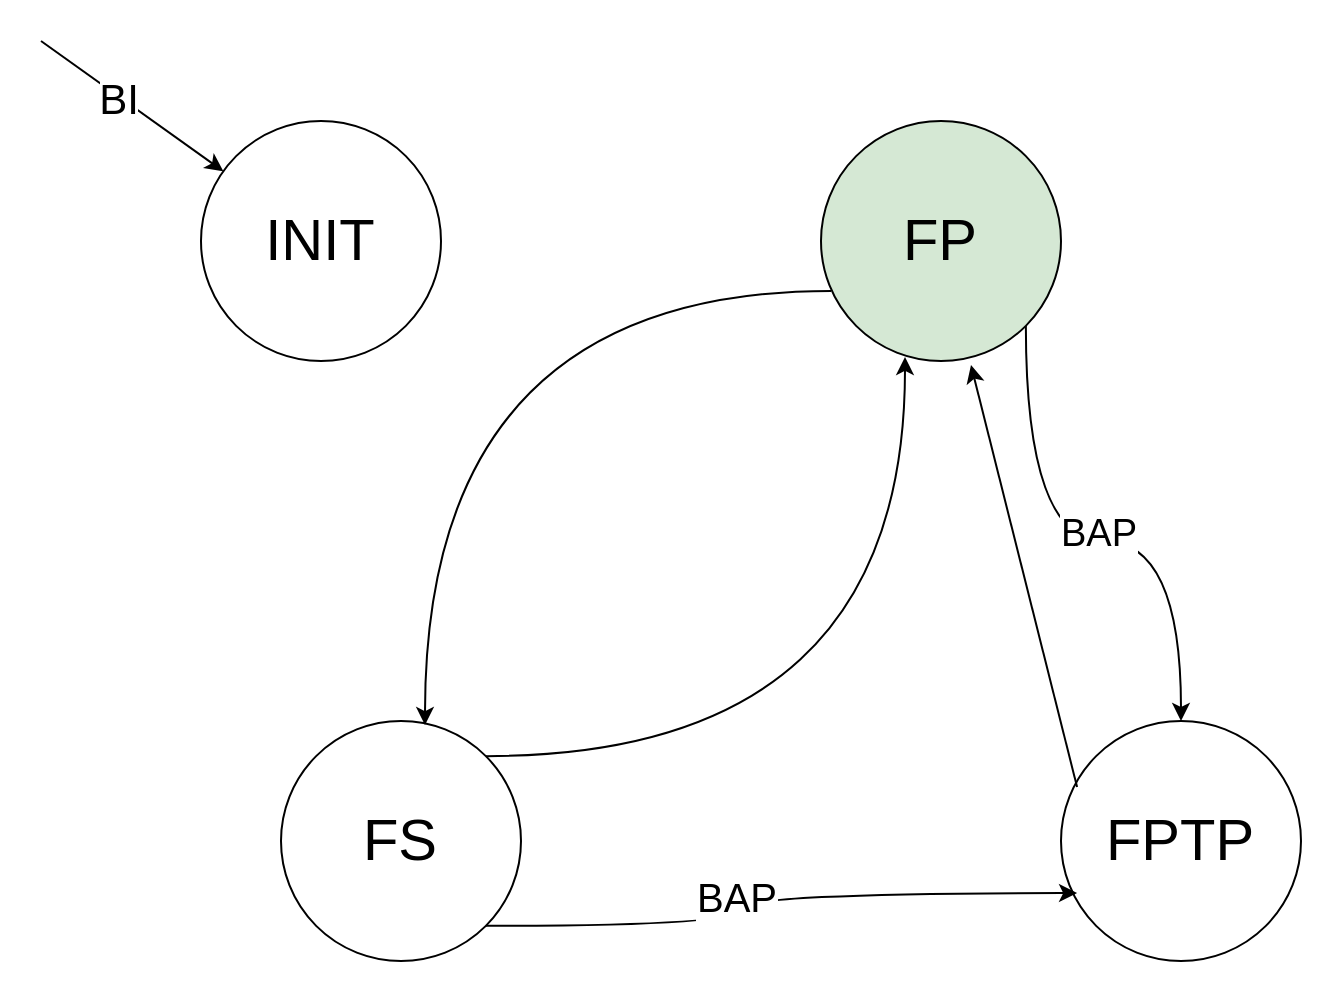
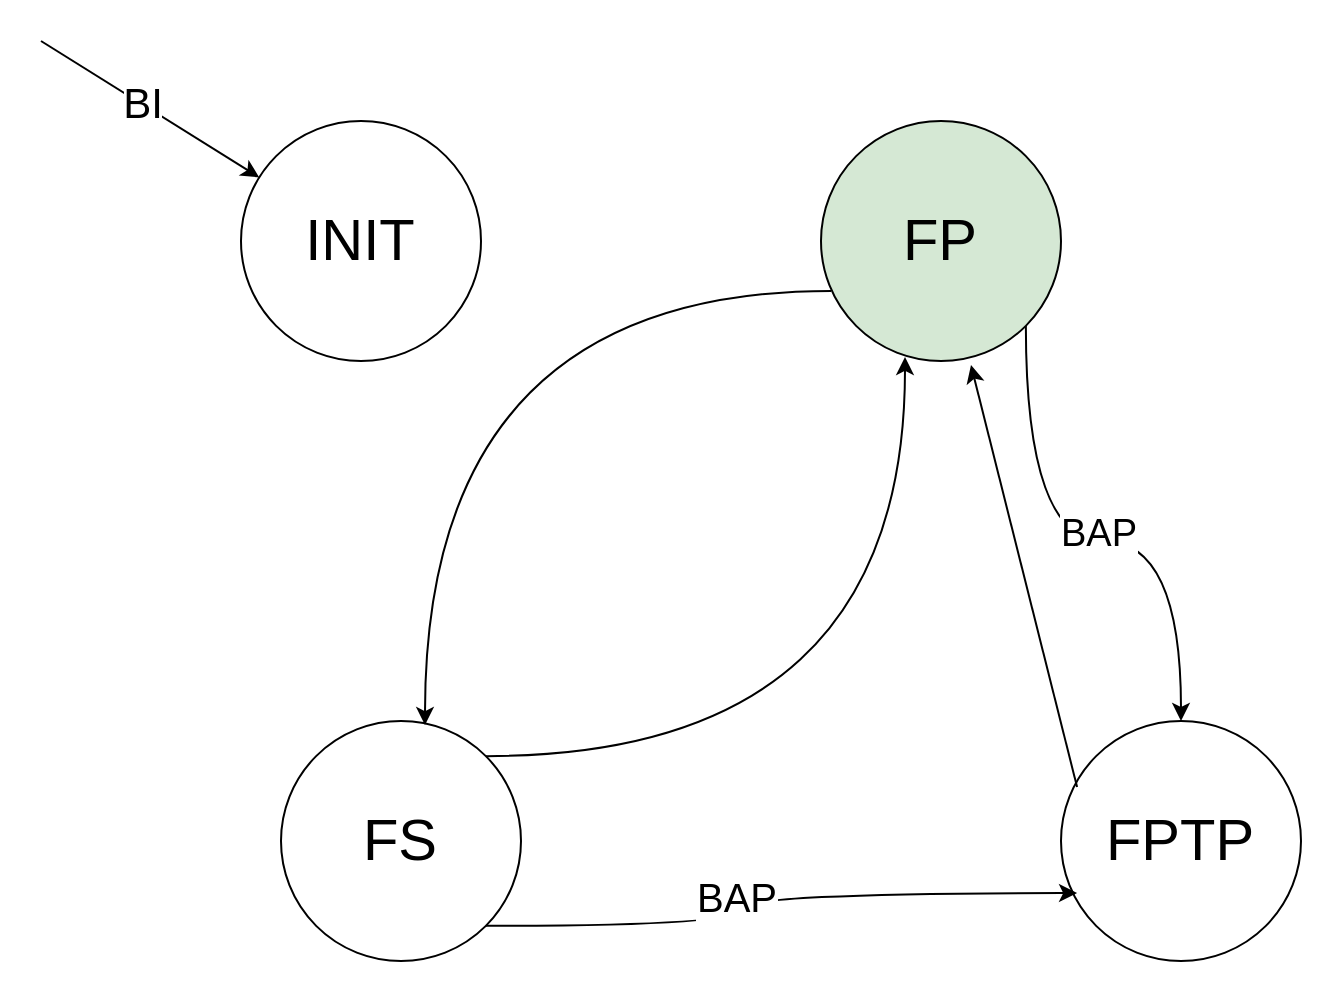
(321, 241) -> (361, 241)
